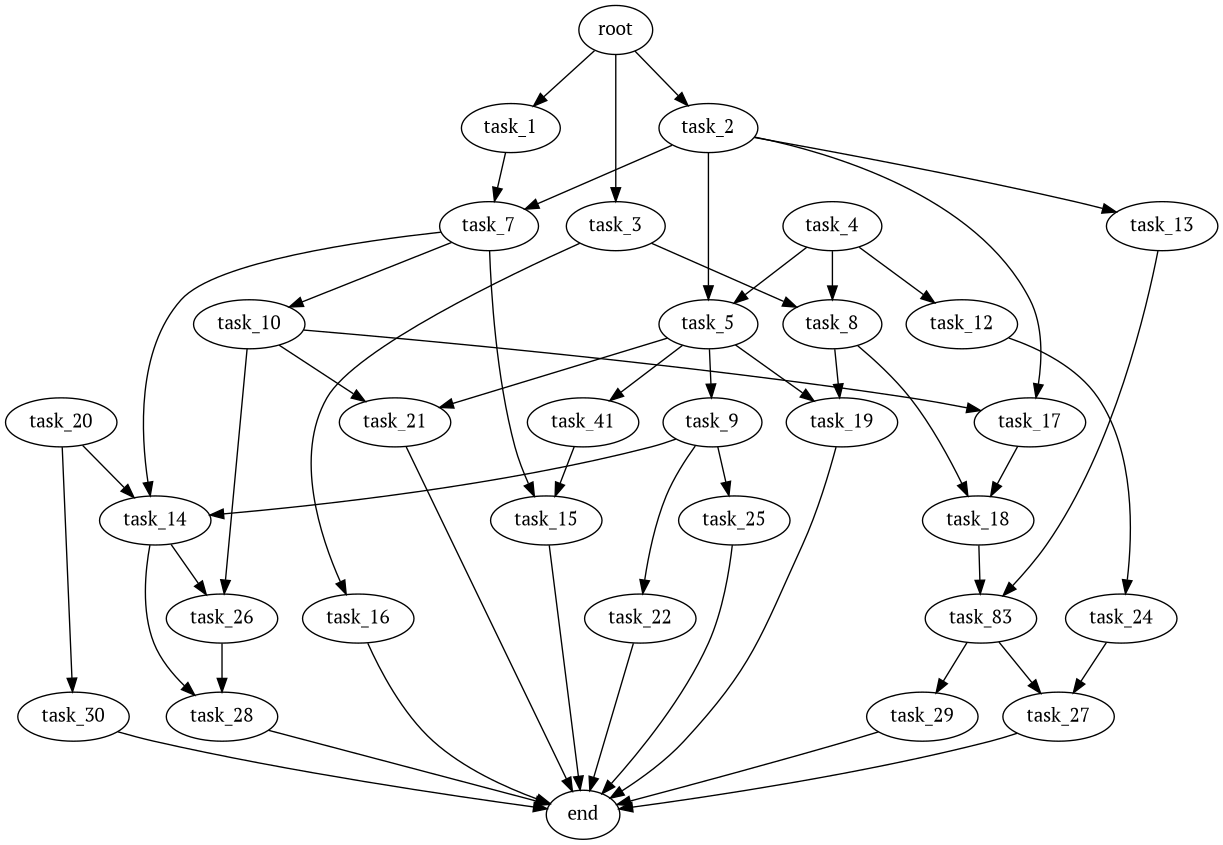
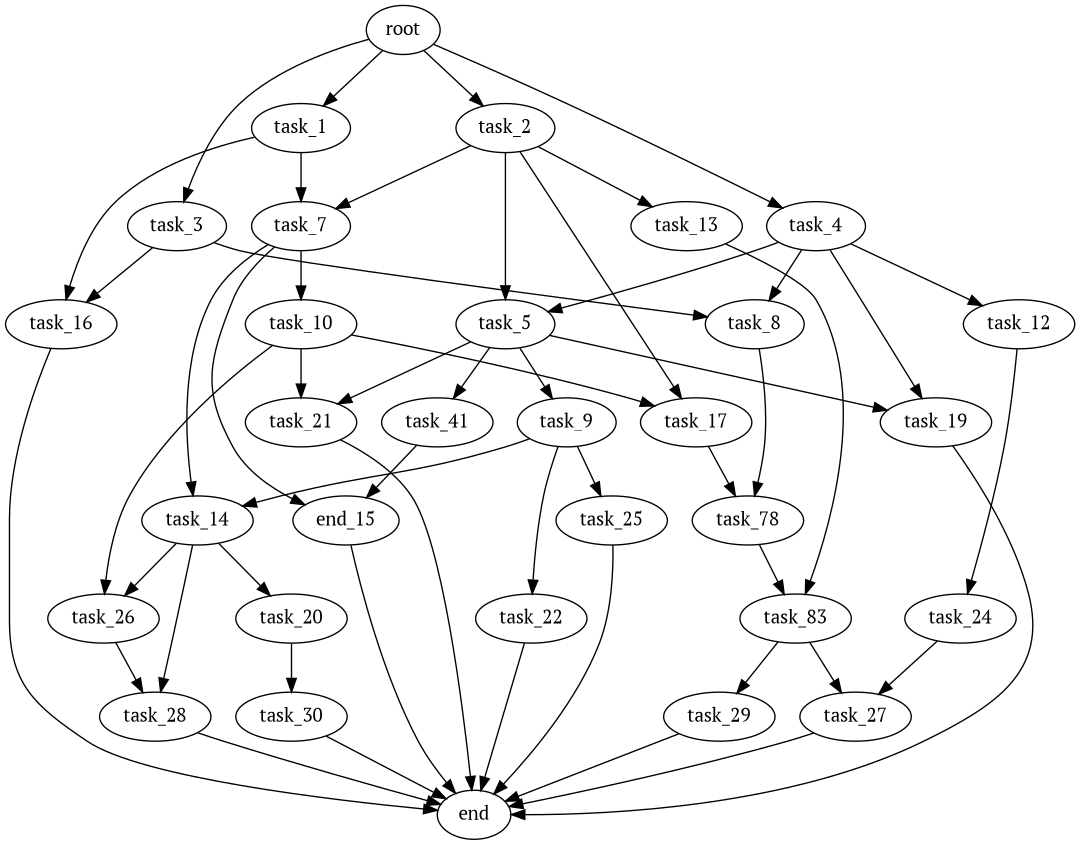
none -> (603, 120)
none -> (138, 184)
(837, 367) -> (873, 318)
(103, 466) -> (240, 565)
(546, 520) -> (346, 520)
(978, 520) -> (748, 520)
